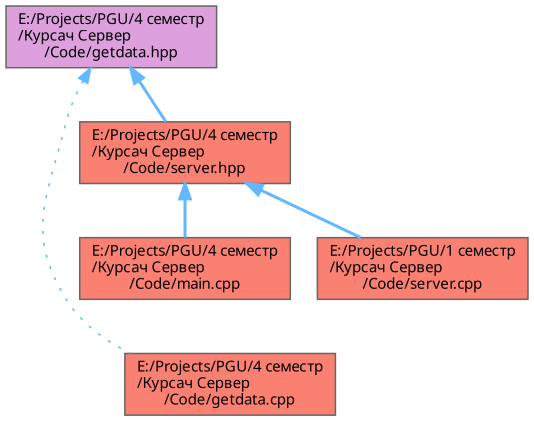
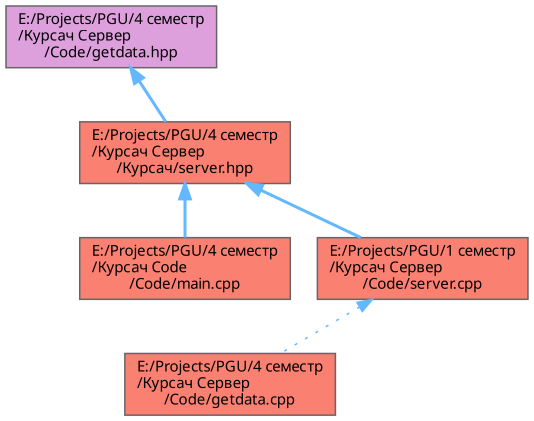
(185, 153) -> (185, 153)
(43, 232) -> (320, 330)
(185, 268) -> (185, 268)
